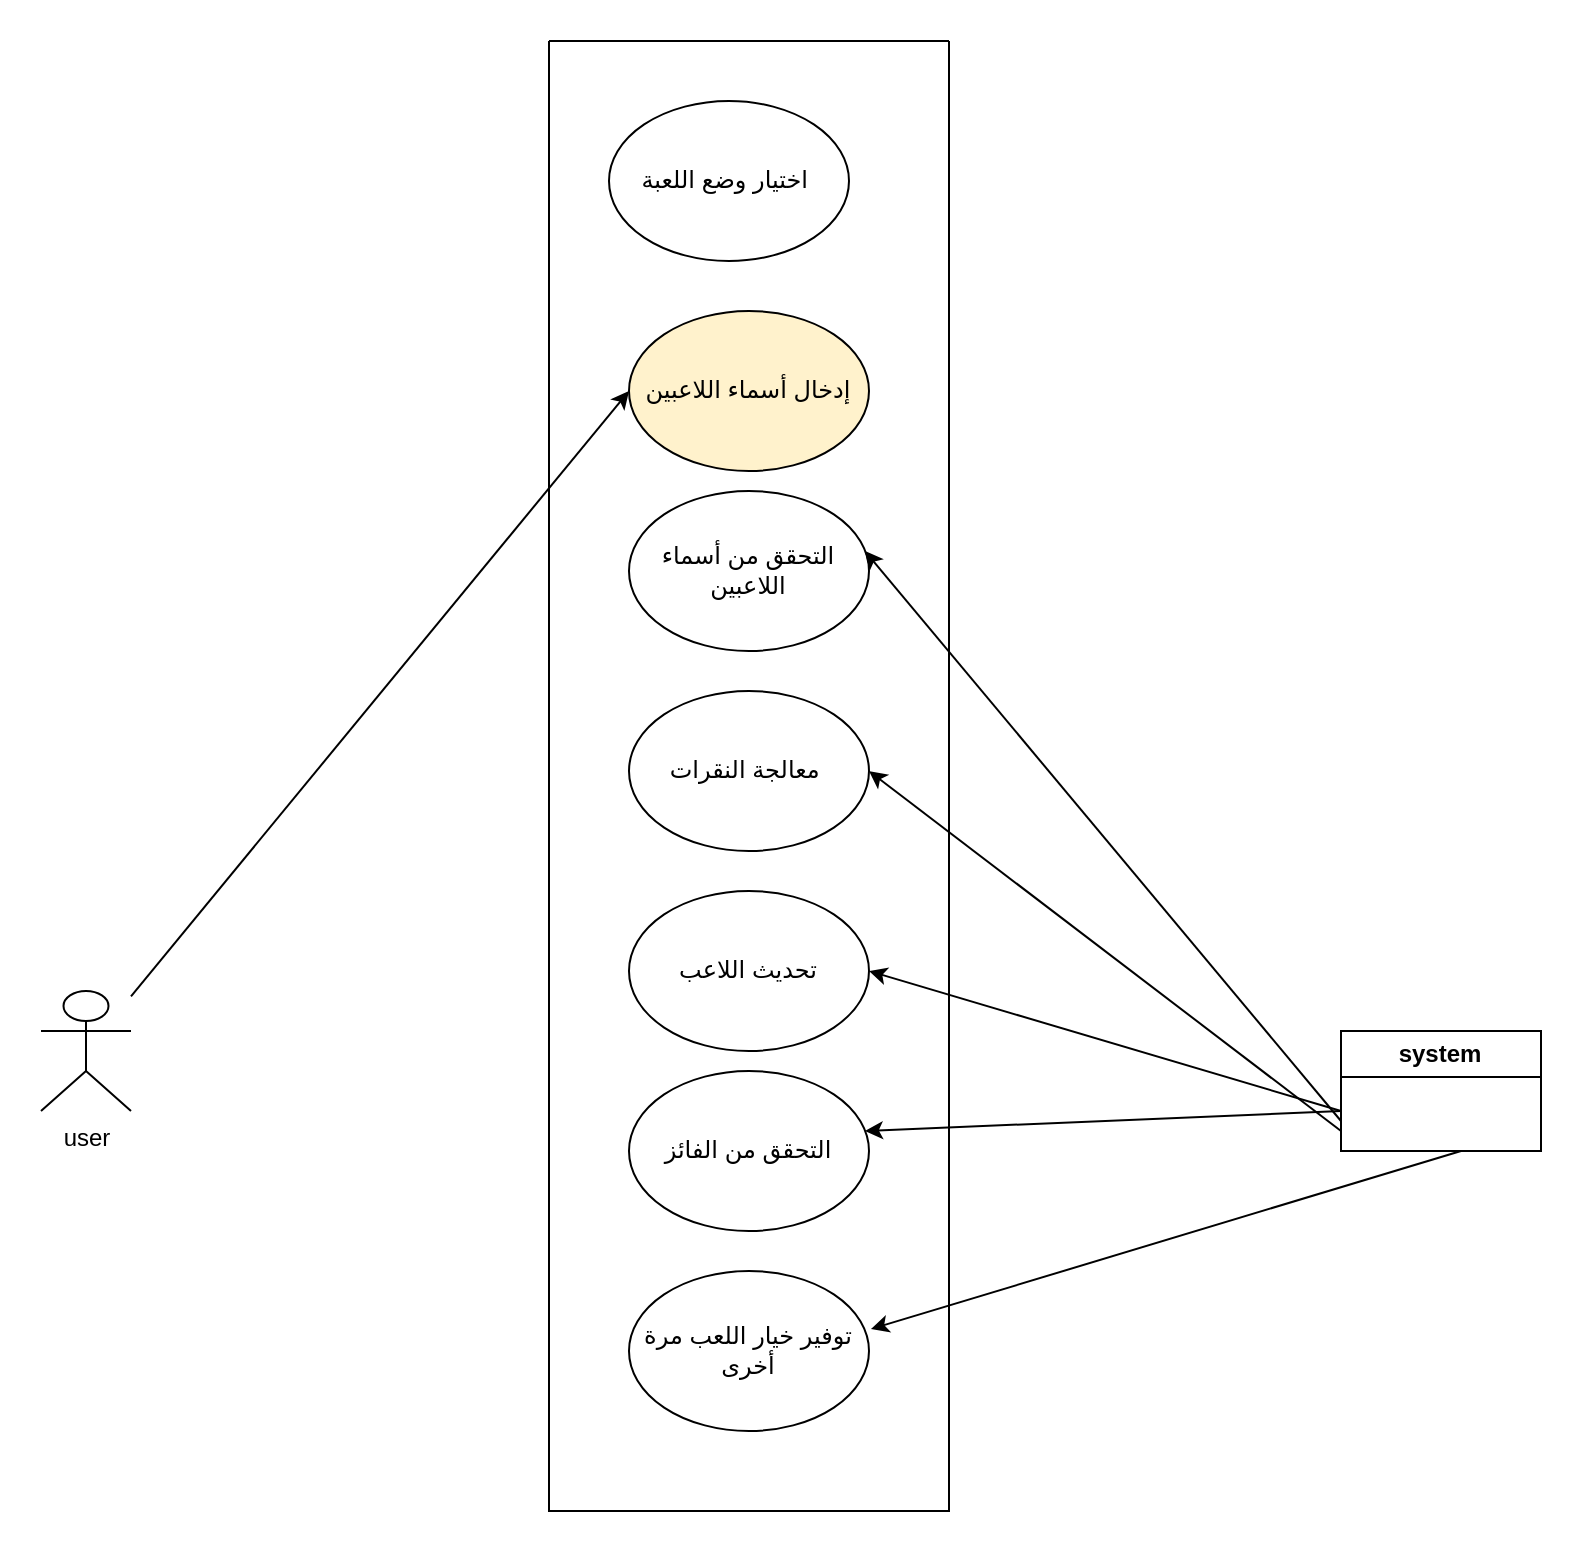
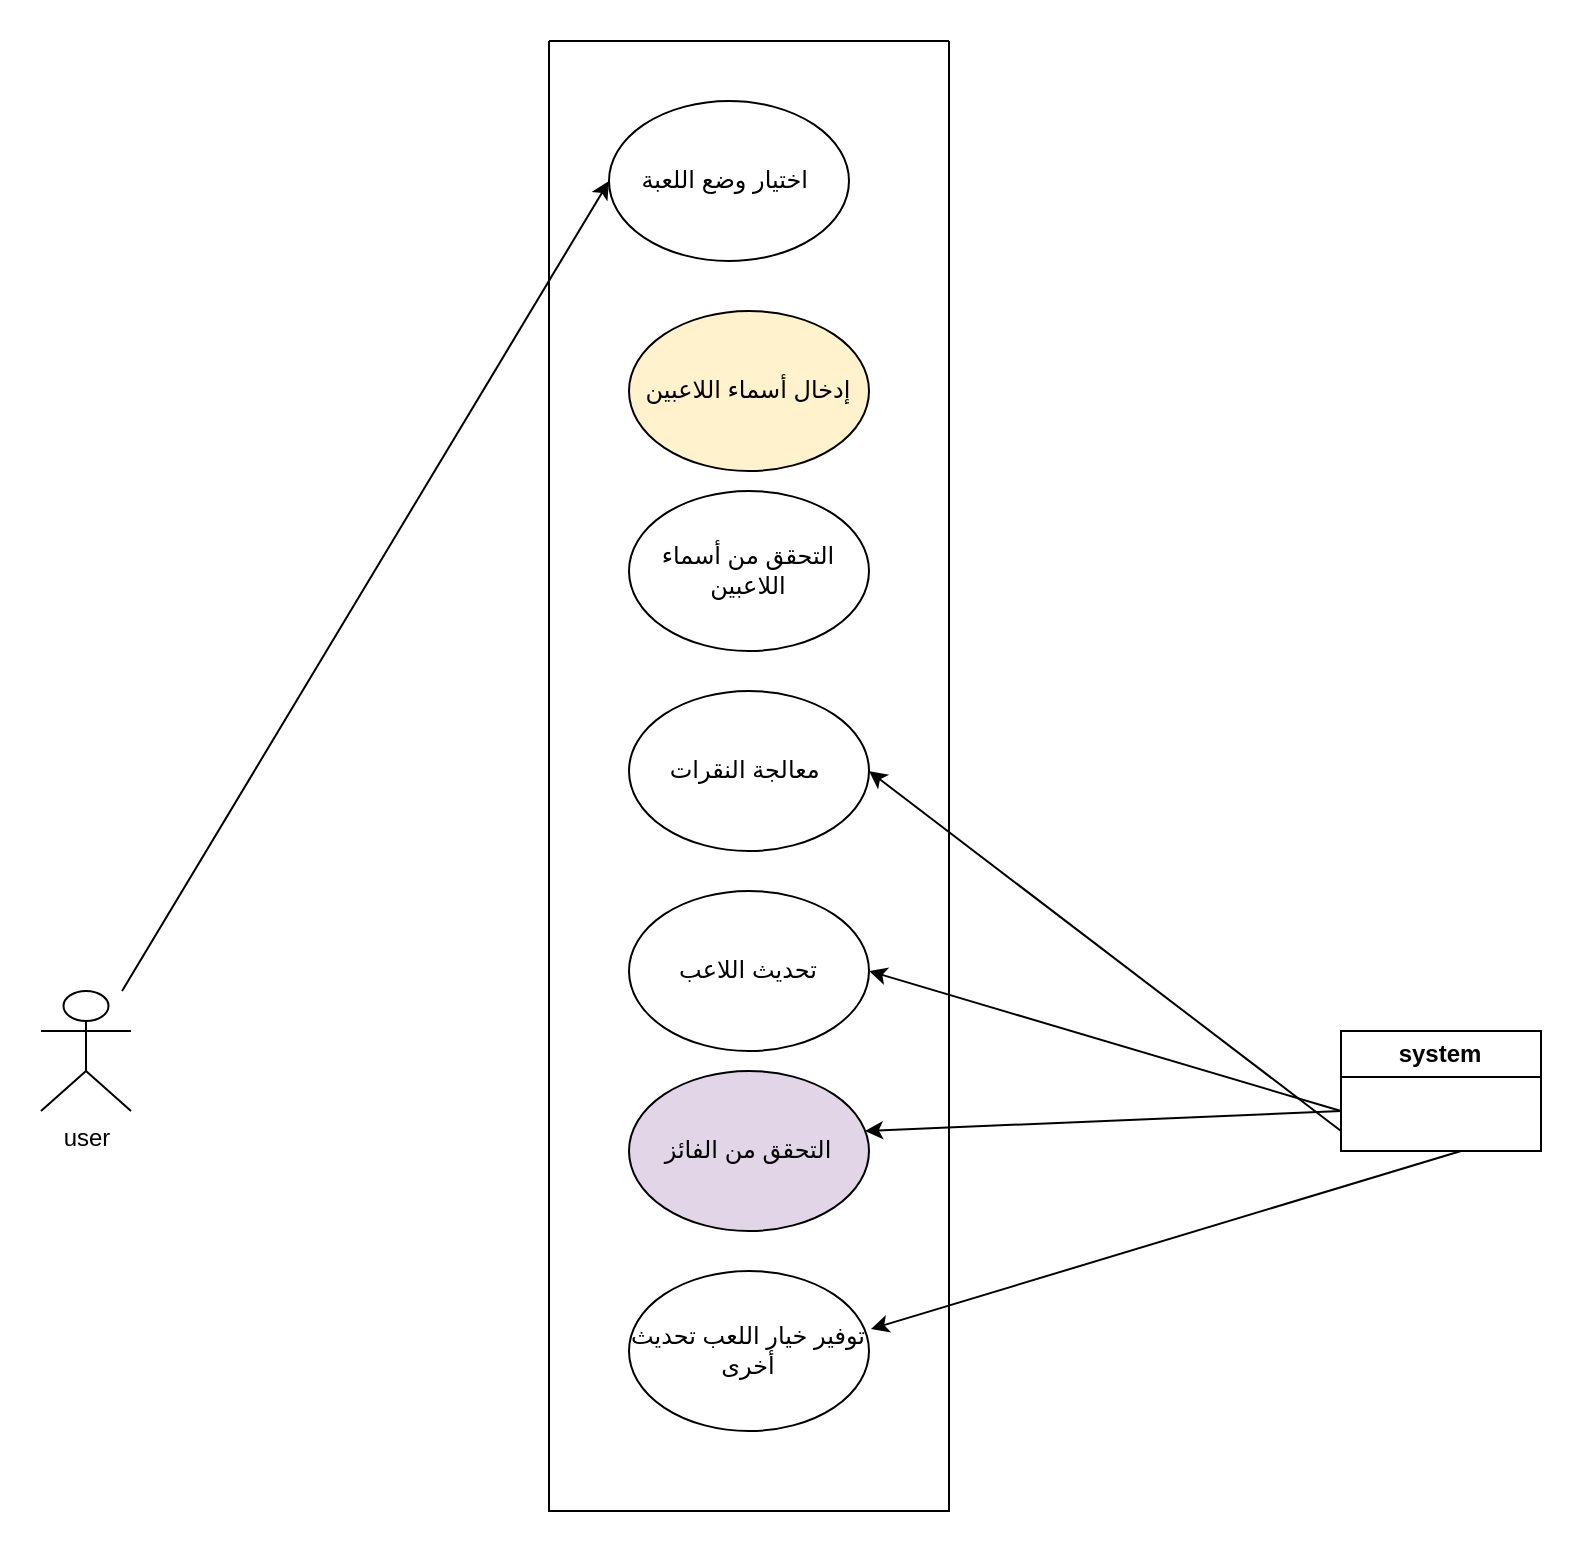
none -> (334, 639)
(338, 745) -> none
(1139, 880) -> none
(749, 1151) -> (749, 1151)
(749, 1351) -> (749, 1351)
